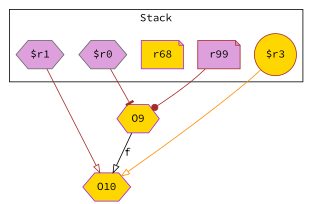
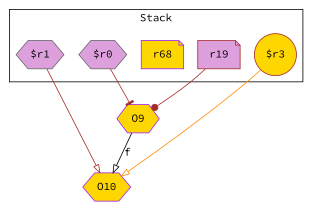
(219, 55) -> (219, 55)
